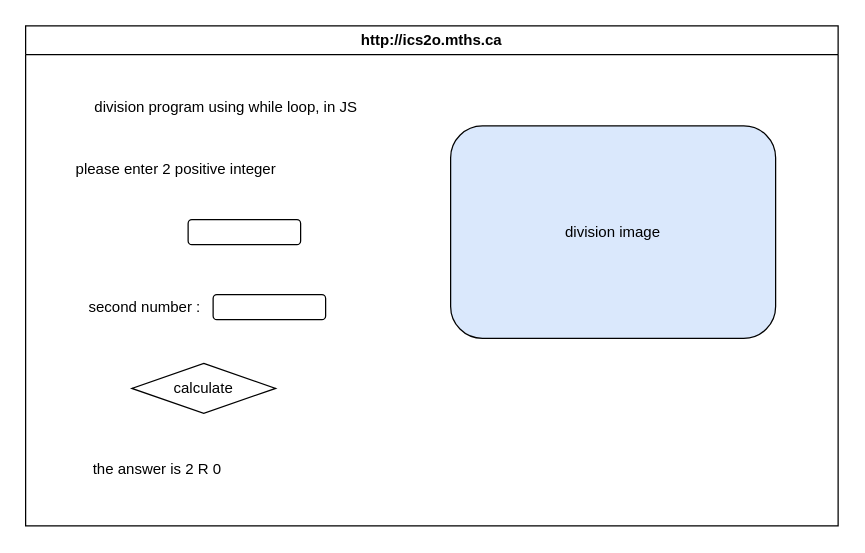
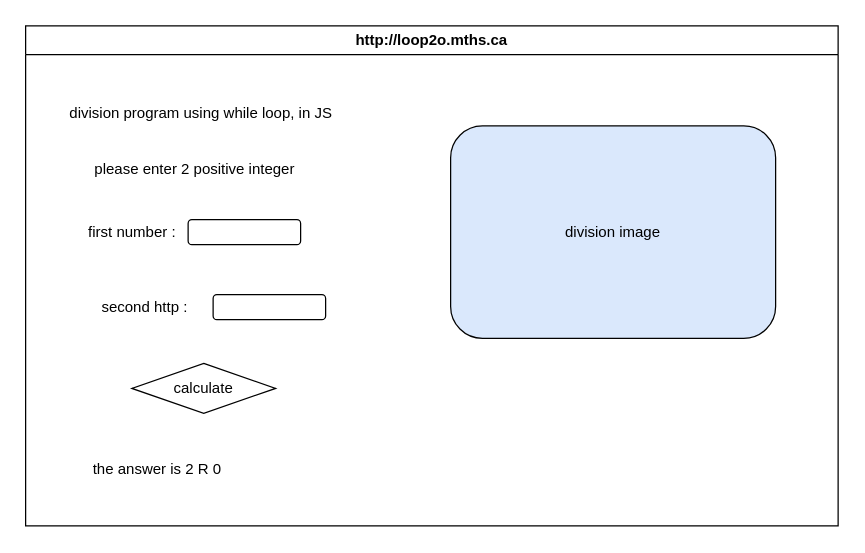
(432, 41) -> (432, 41)
(226, 107) -> (201, 113)
(176, 169) -> (194, 169)
none -> (132, 232)
(145, 307) -> (145, 307)
